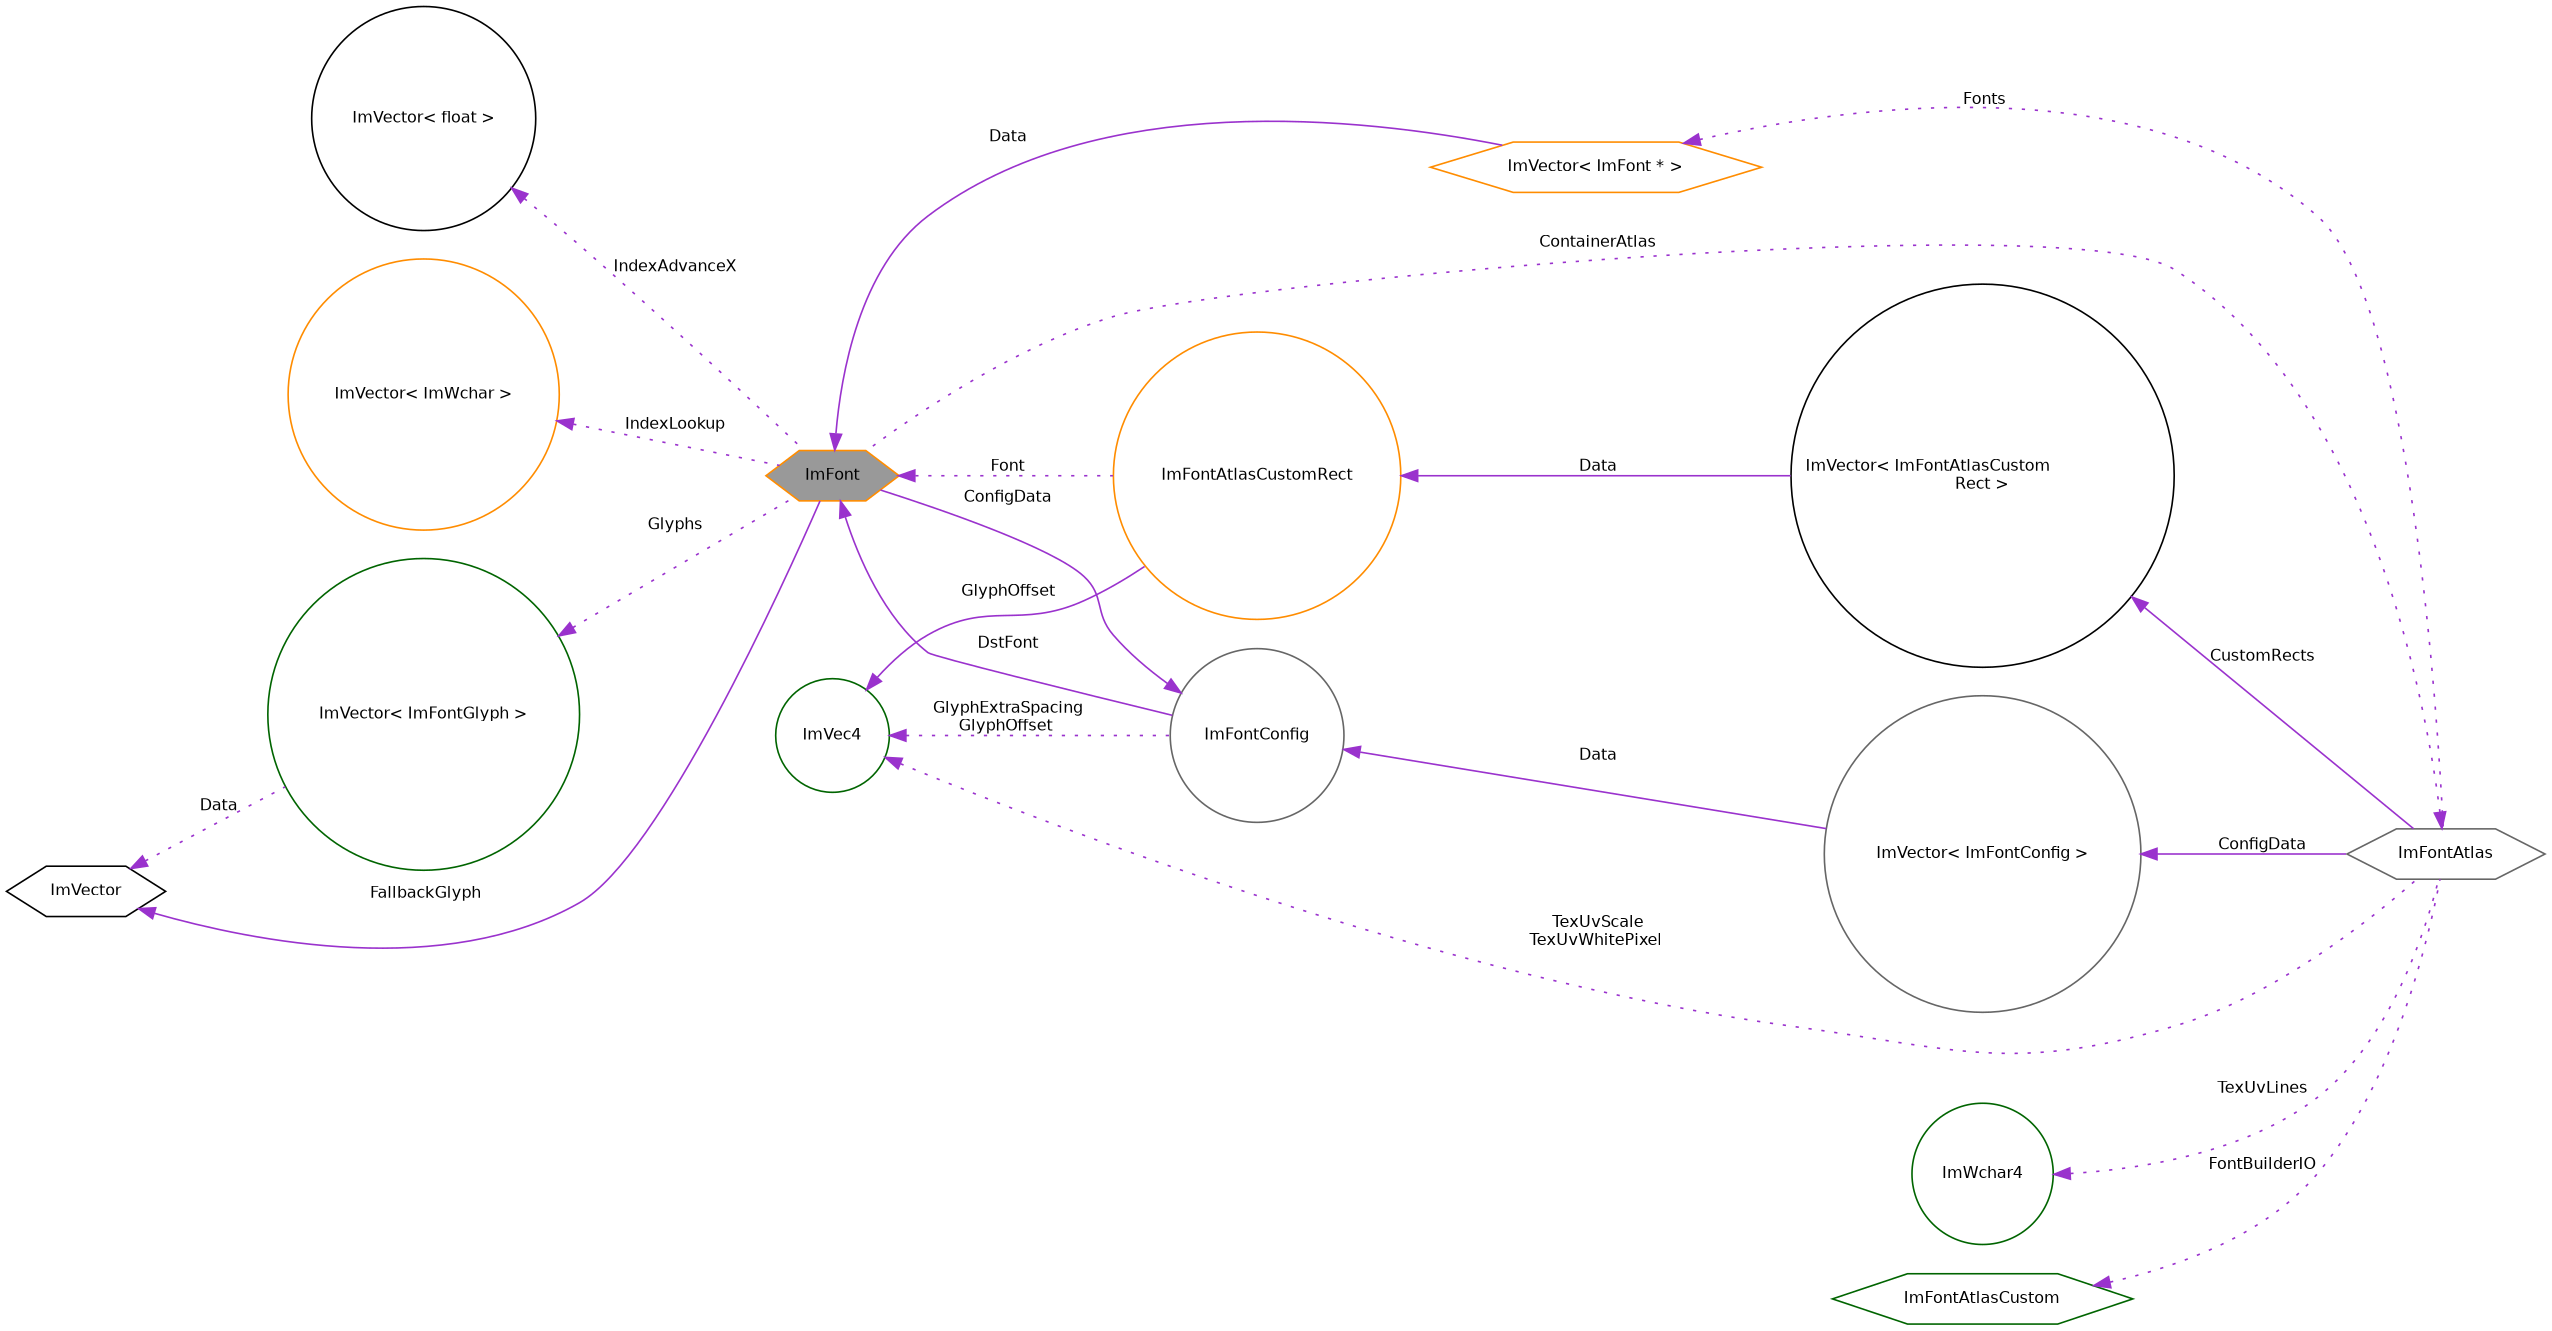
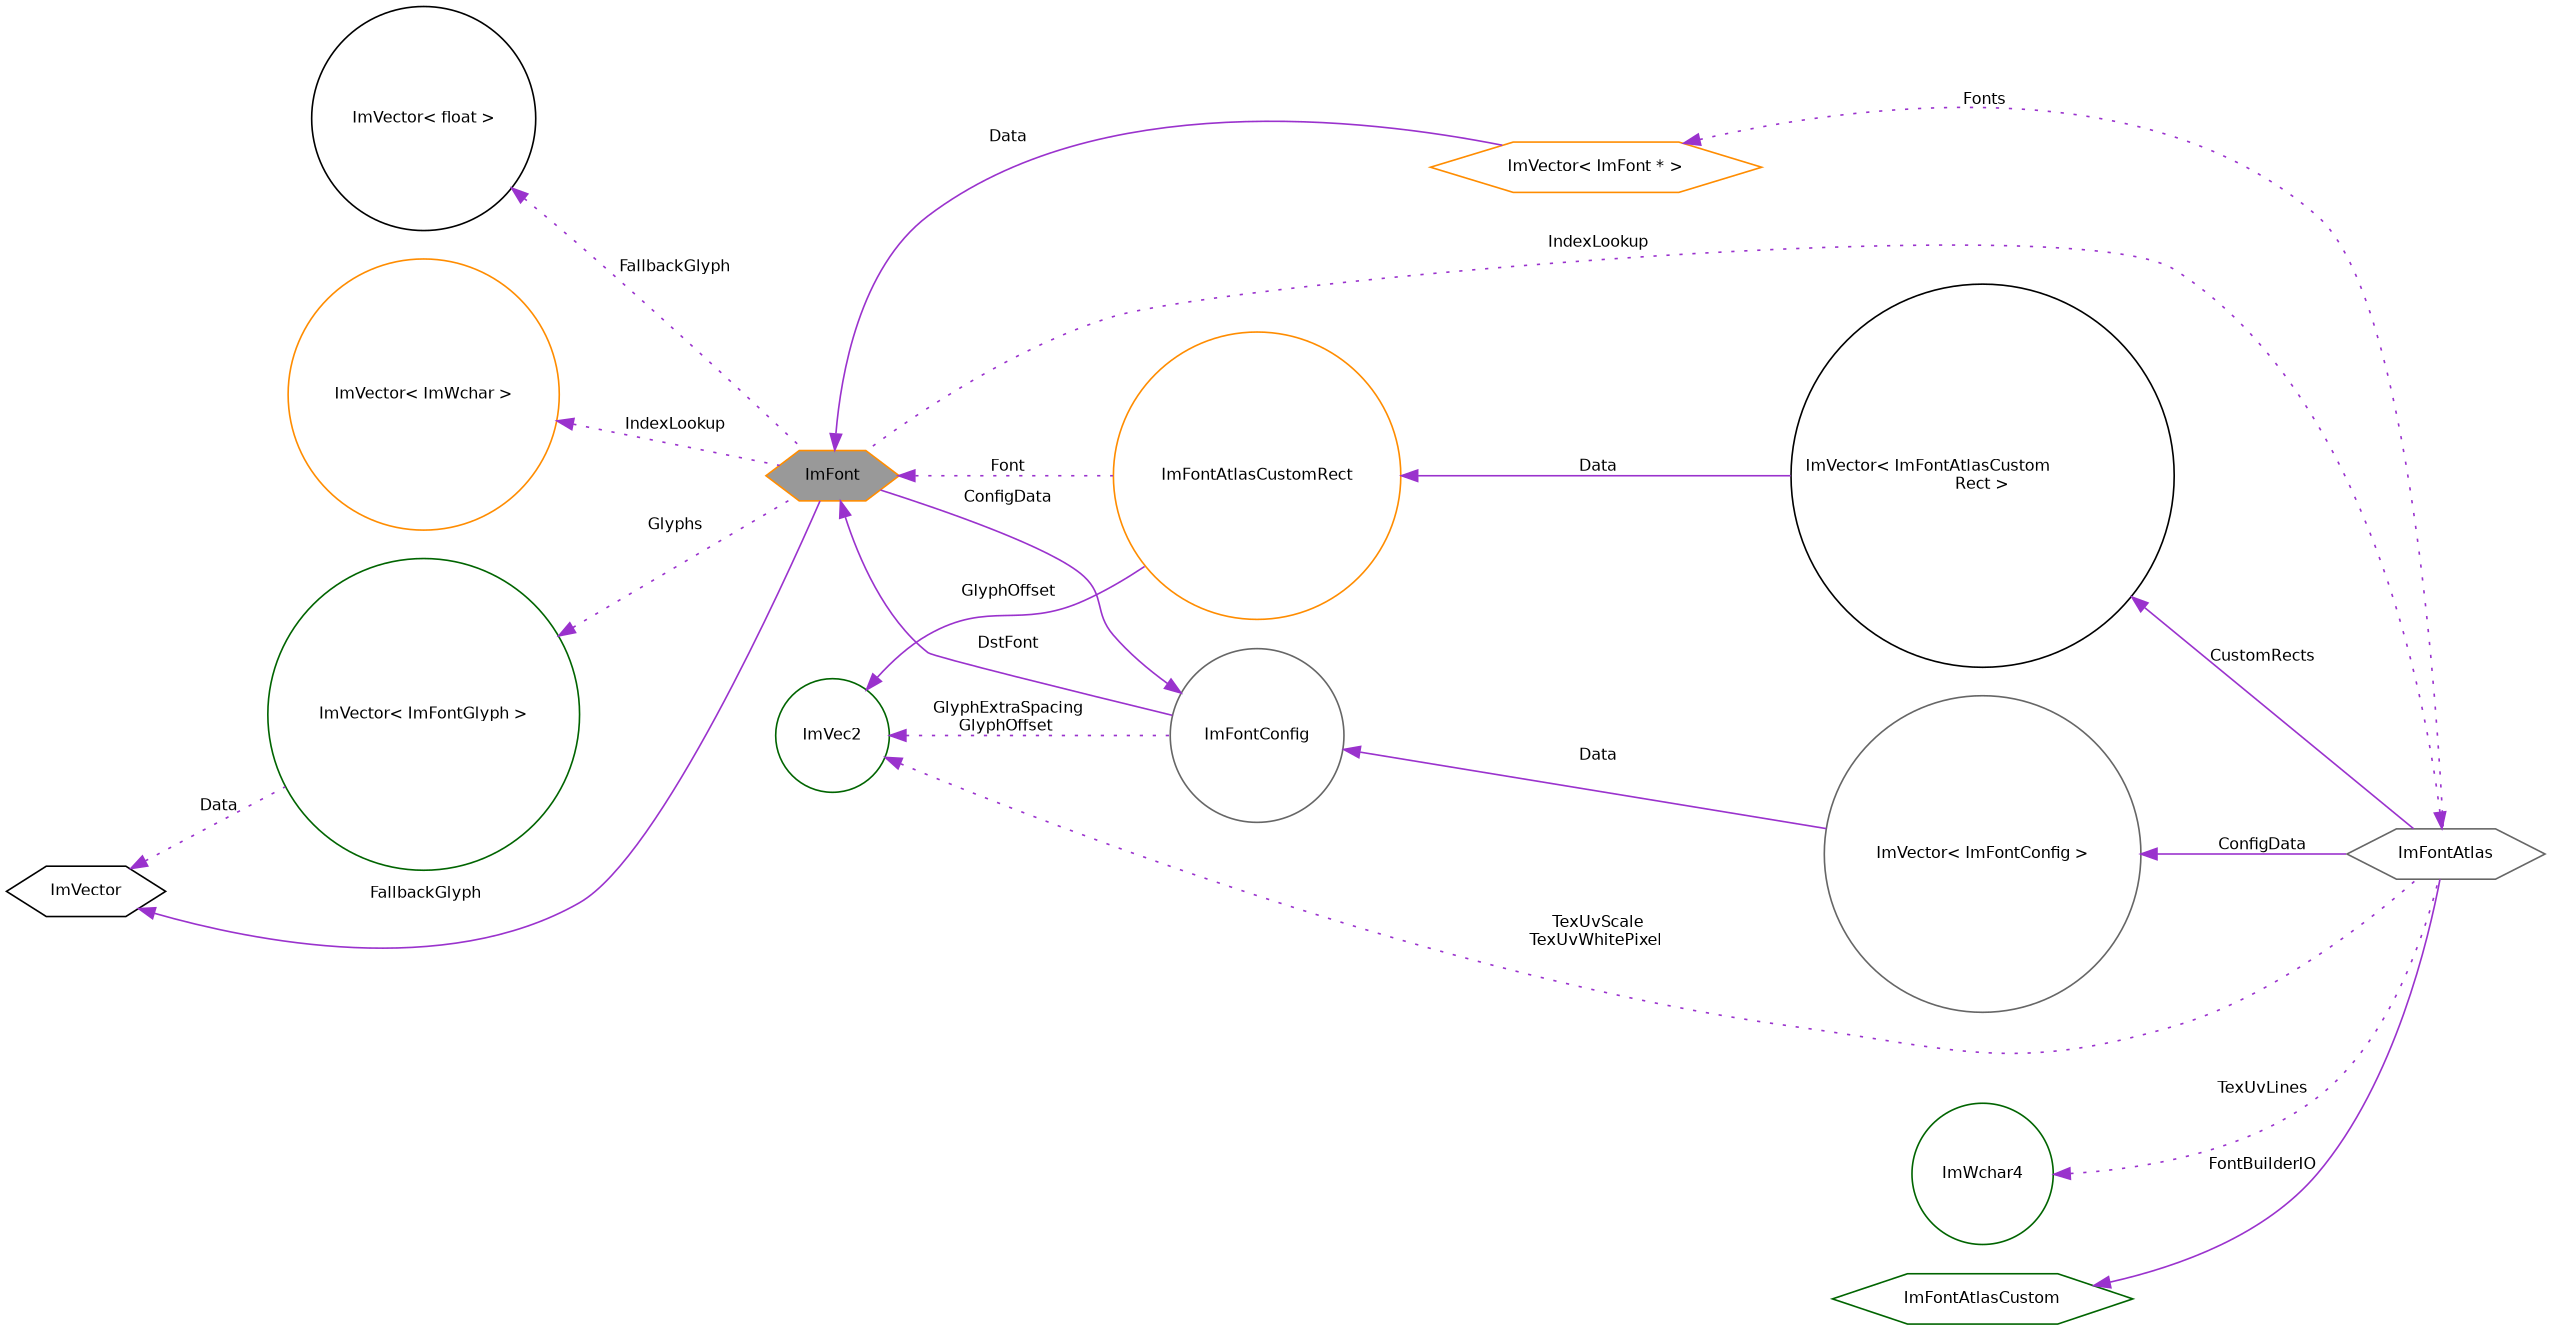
(1596, 243) -> (1596, 243)
(673, 267) -> (673, 267)
(833, 735) -> (833, 735)
(2342, 1140) -> (2342, 1140)
